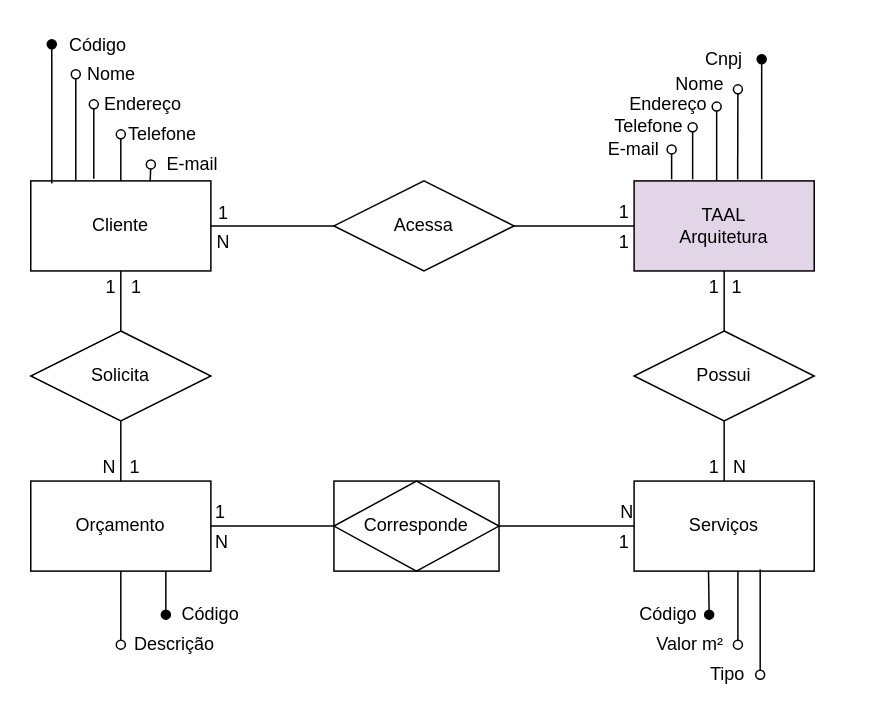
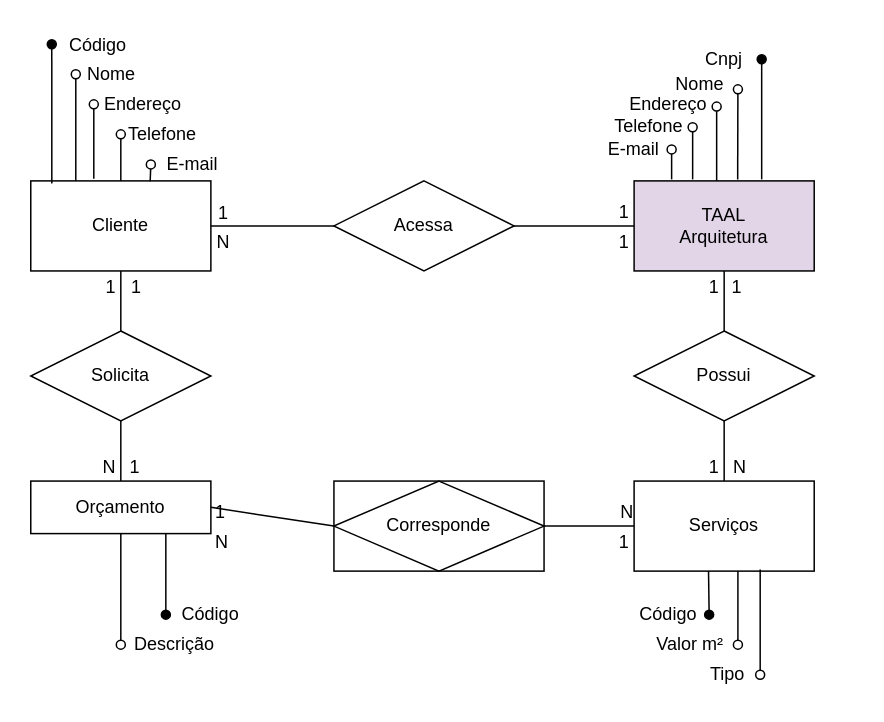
(121, 526) -> (121, 507)
(416, 526) -> (439, 526)
